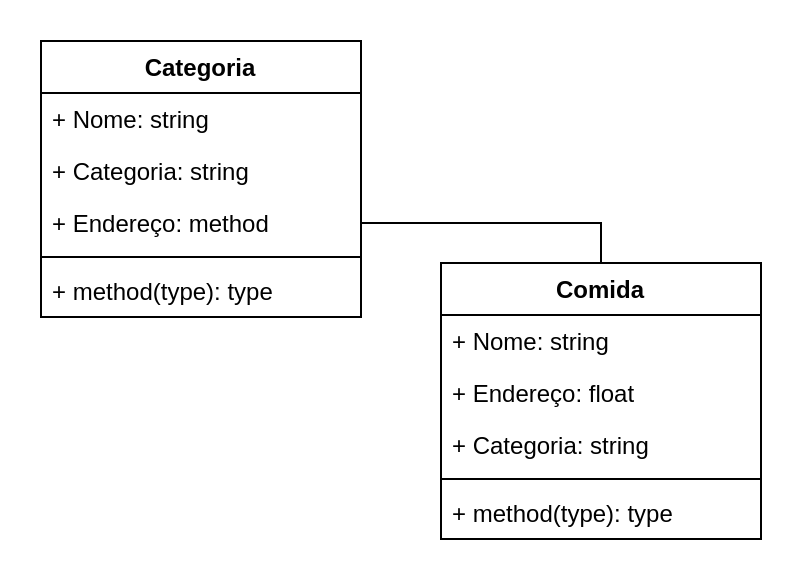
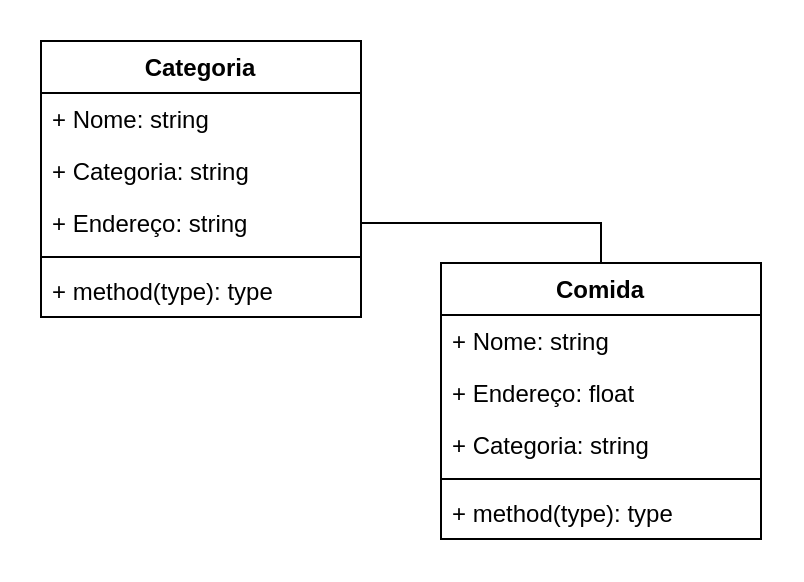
(165, 225) -> (161, 225)
